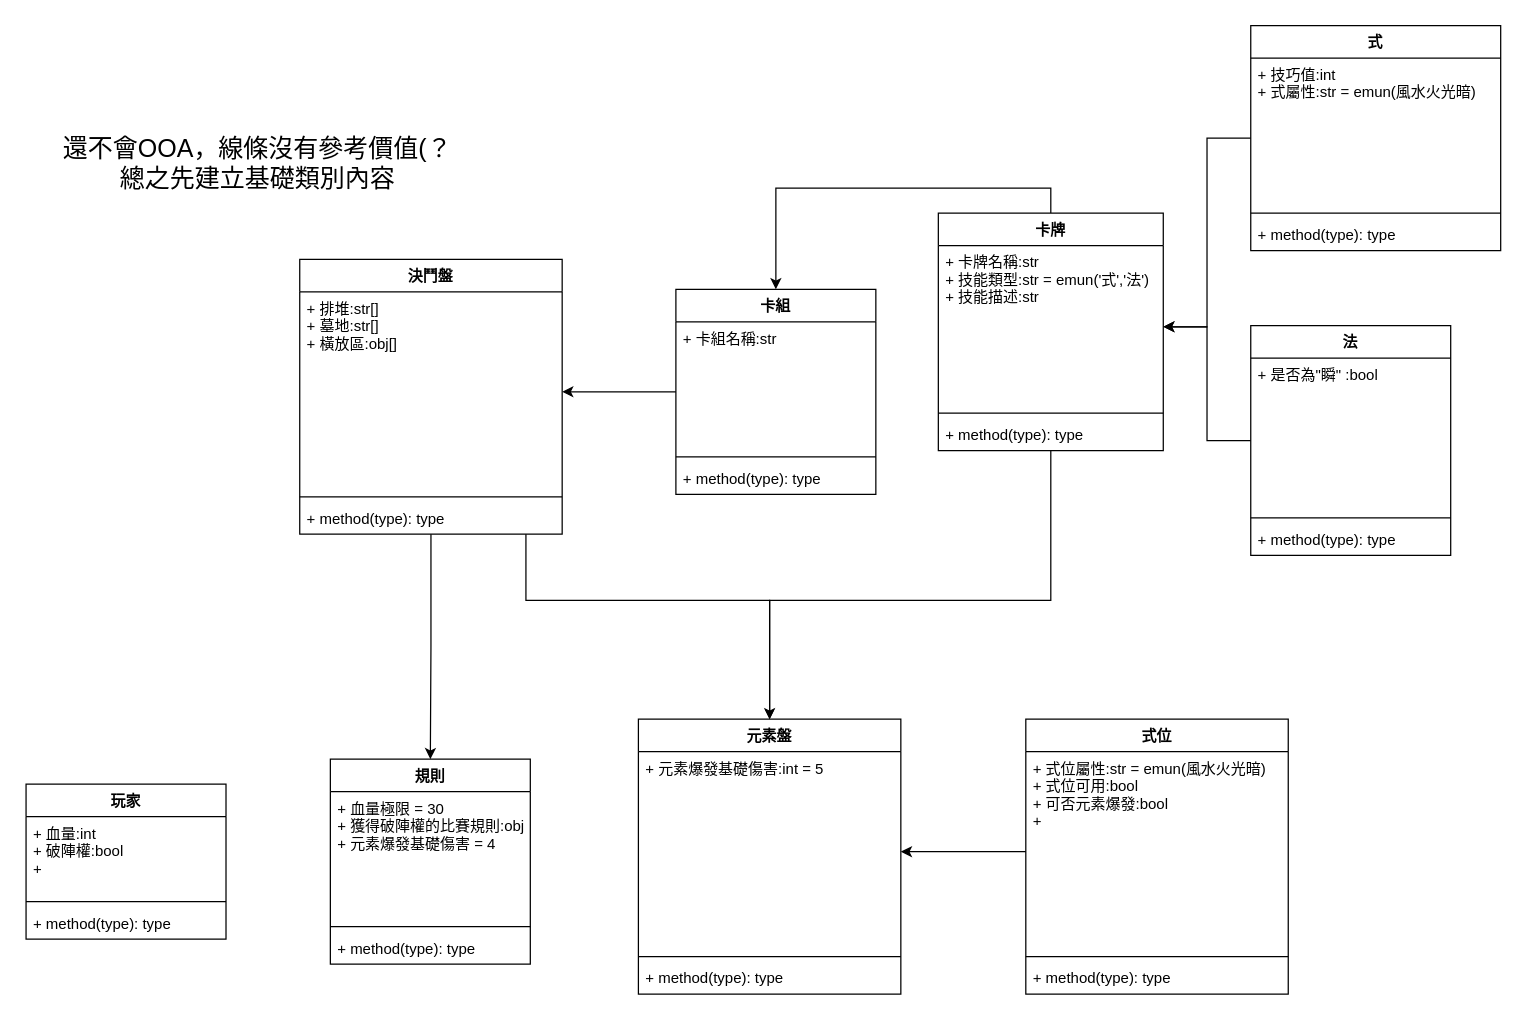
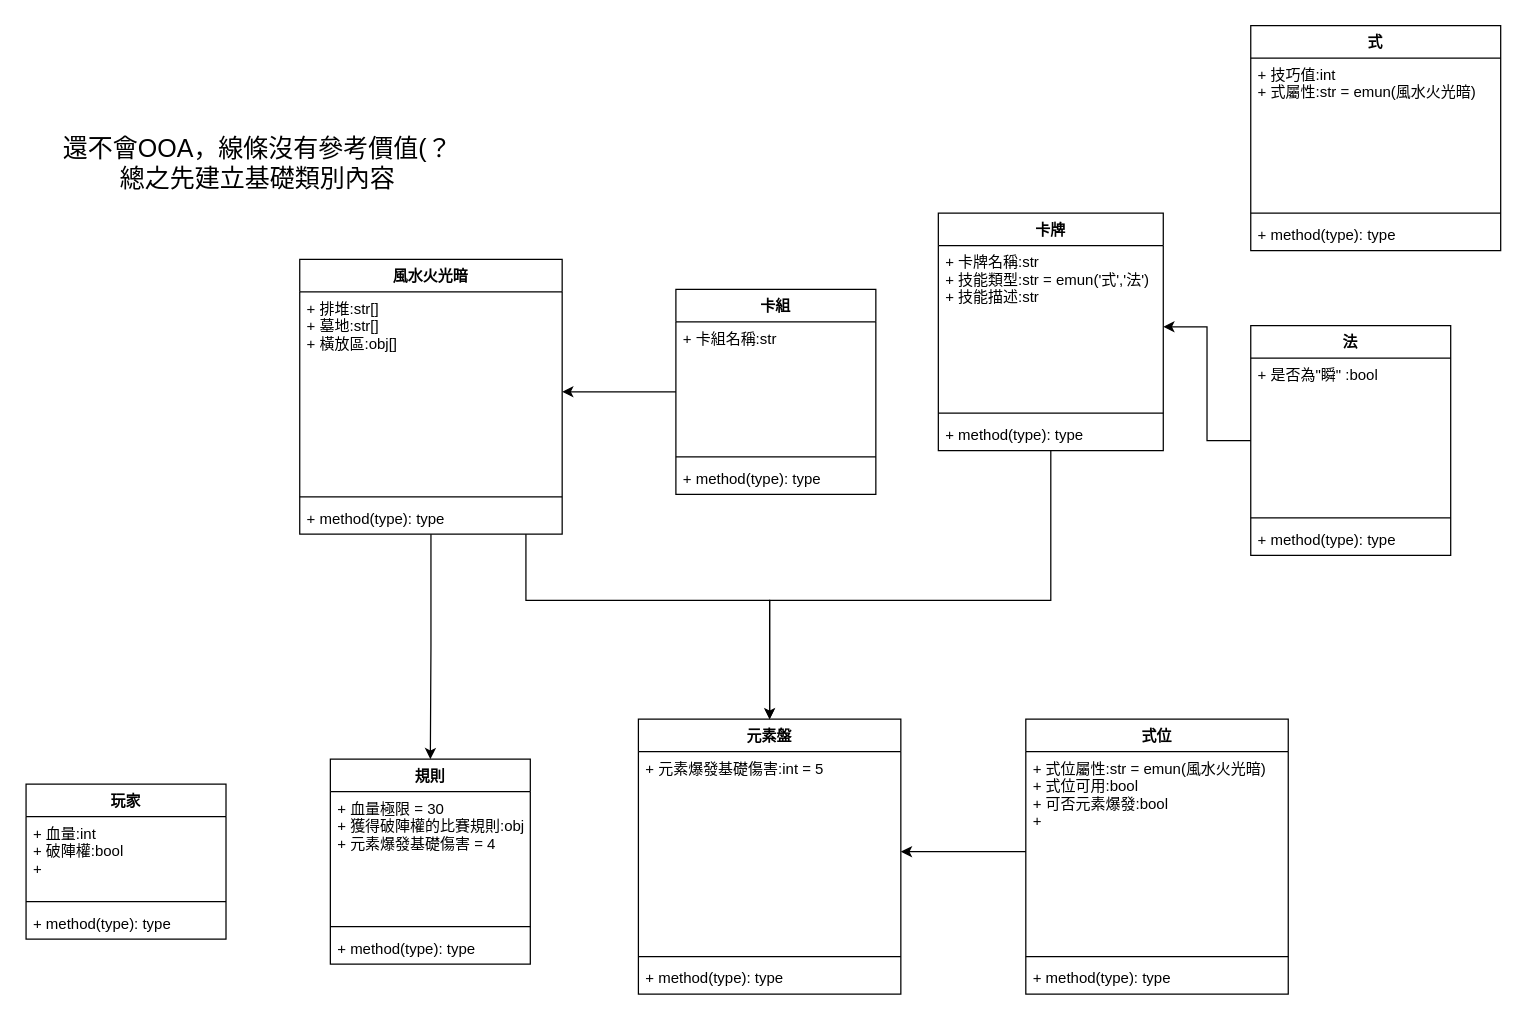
(880, 188) -> none
(1207, 211) -> none
(430, 276) -> (430, 276)
